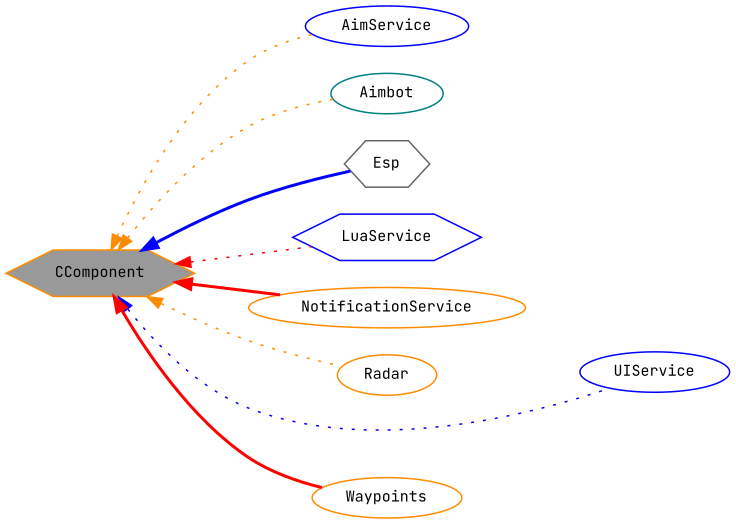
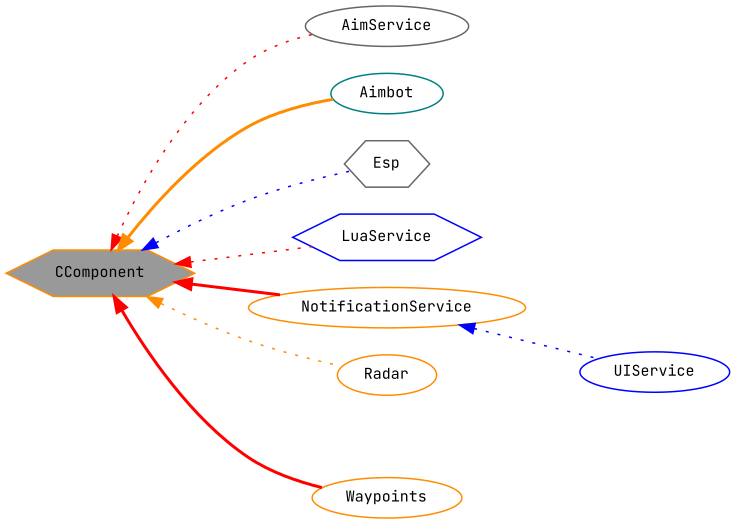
(387, 26) -> (387, 26)
(193, 113) -> (193, 113)
(217, 148) -> (217, 148)
(250, 199) -> (250, 199)
(351, 429) -> (536, 344)
